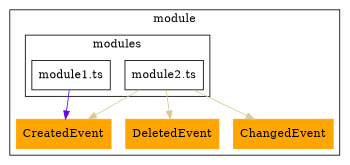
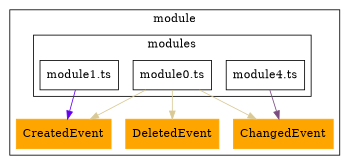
(164, 75) -> (172, 75)
none -> (265, 75)
